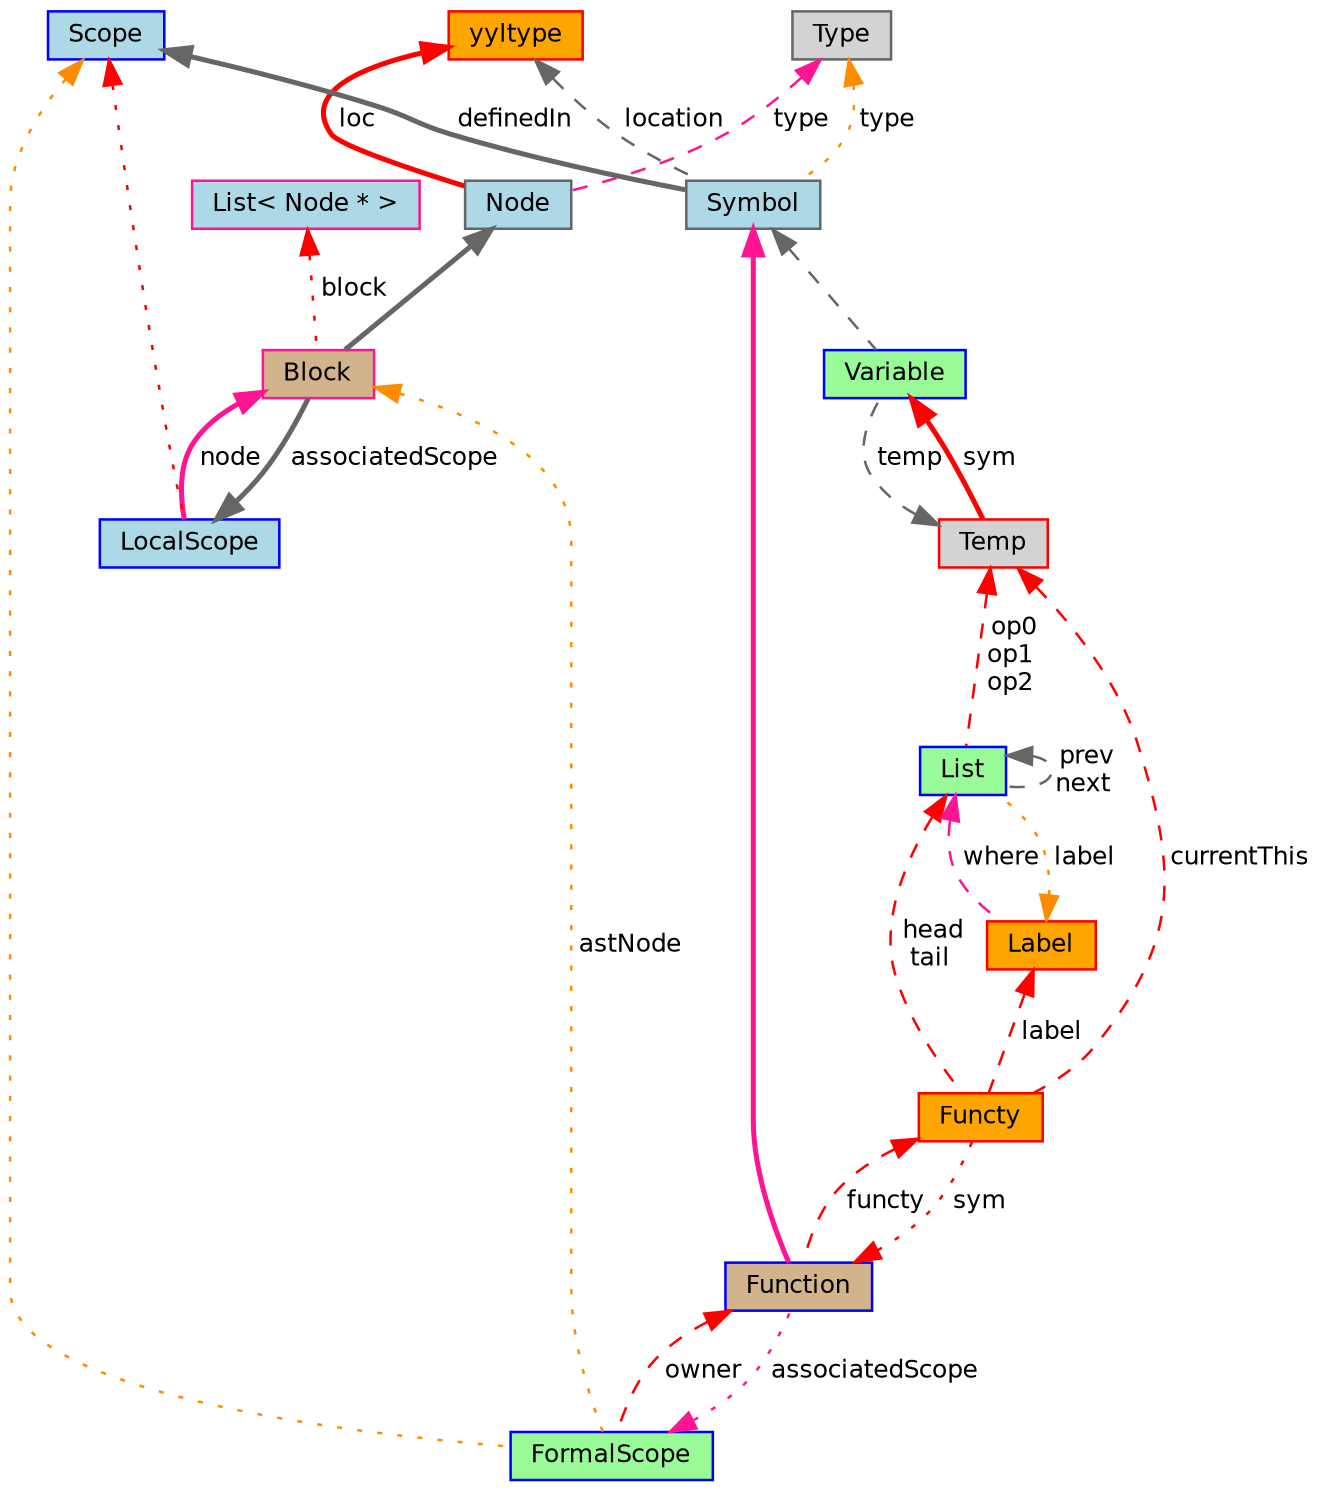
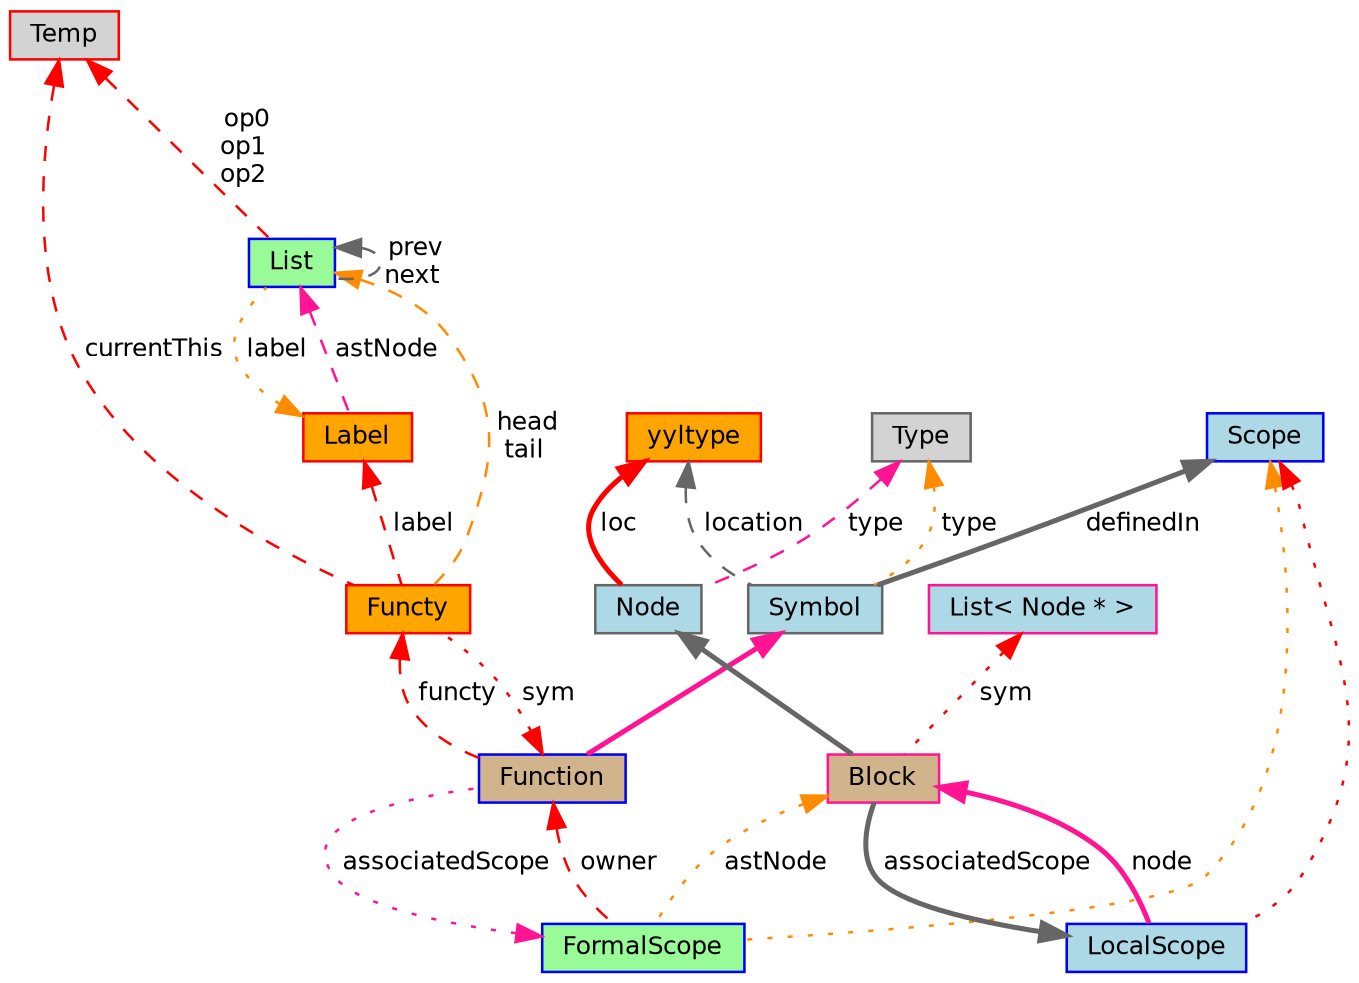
(351, 289) -> (1004, 694)
(895, 374) -> none
(998, 858) -> (383, 350)
(892, 960) -> (485, 409)
